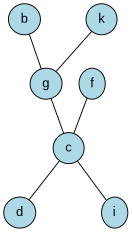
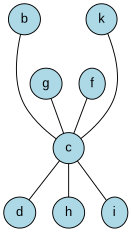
(74, 51) -> (116, 92)
(35, 52) -> (20, 93)
none -> (69, 213)
